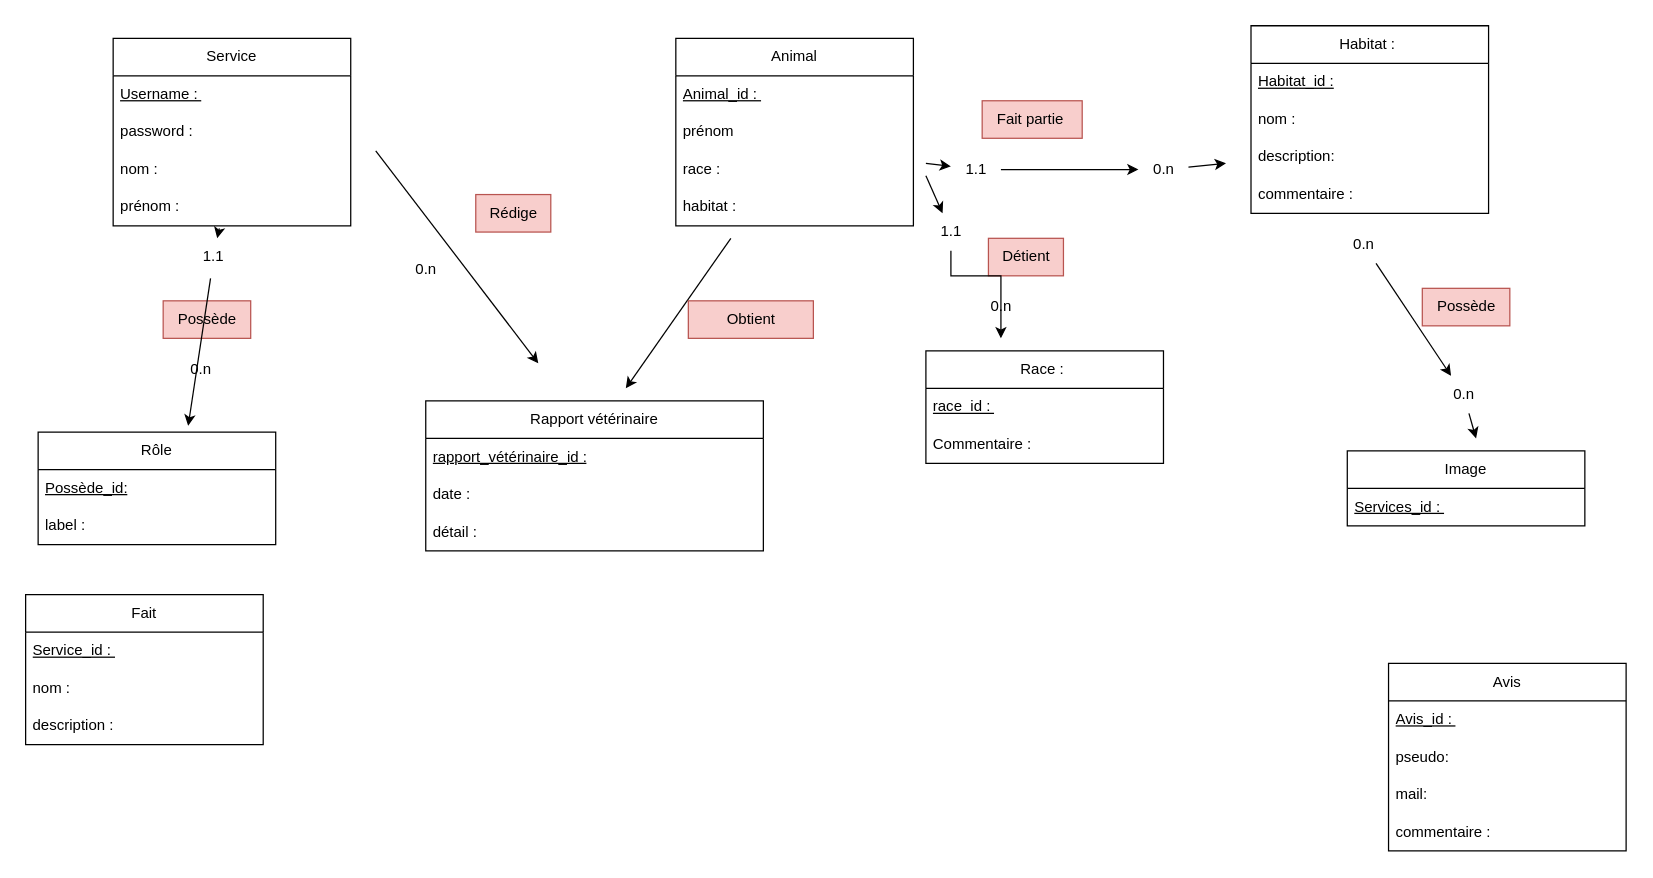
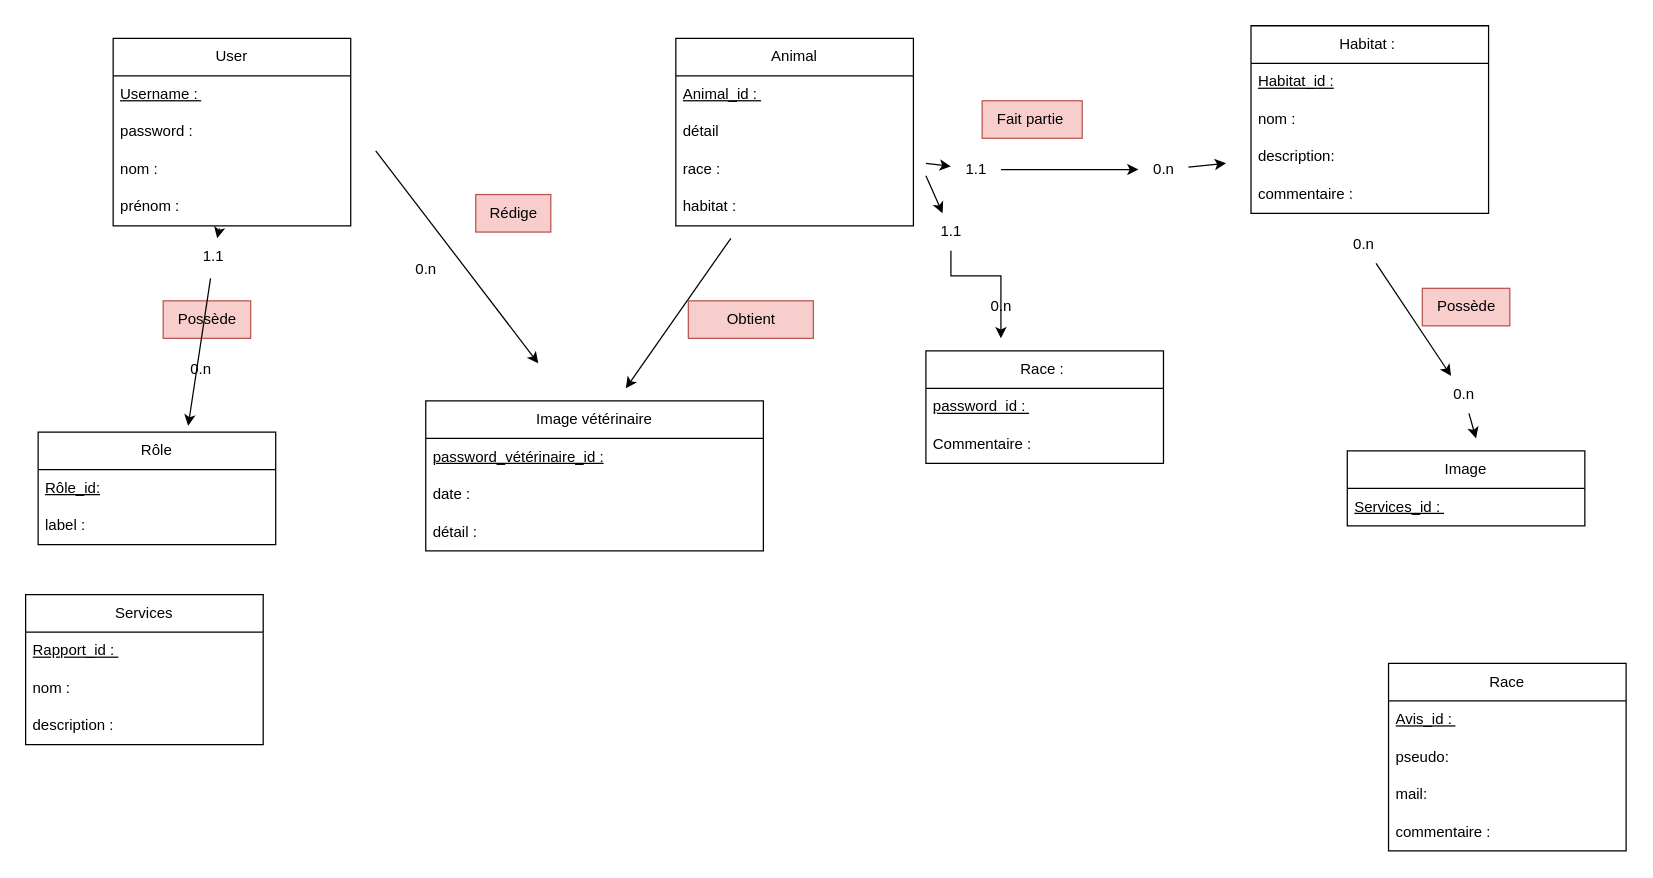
(232, 57) -> (232, 57)
(708, 132) -> (704, 132)
(1026, 257) -> none
(965, 407) -> (982, 407)
(594, 419) -> (594, 419)
(524, 457) -> (528, 457)
(88, 488) -> (73, 488)
(144, 613) -> (144, 613)
(76, 651) -> (78, 651)
(1507, 682) -> (1507, 682)
